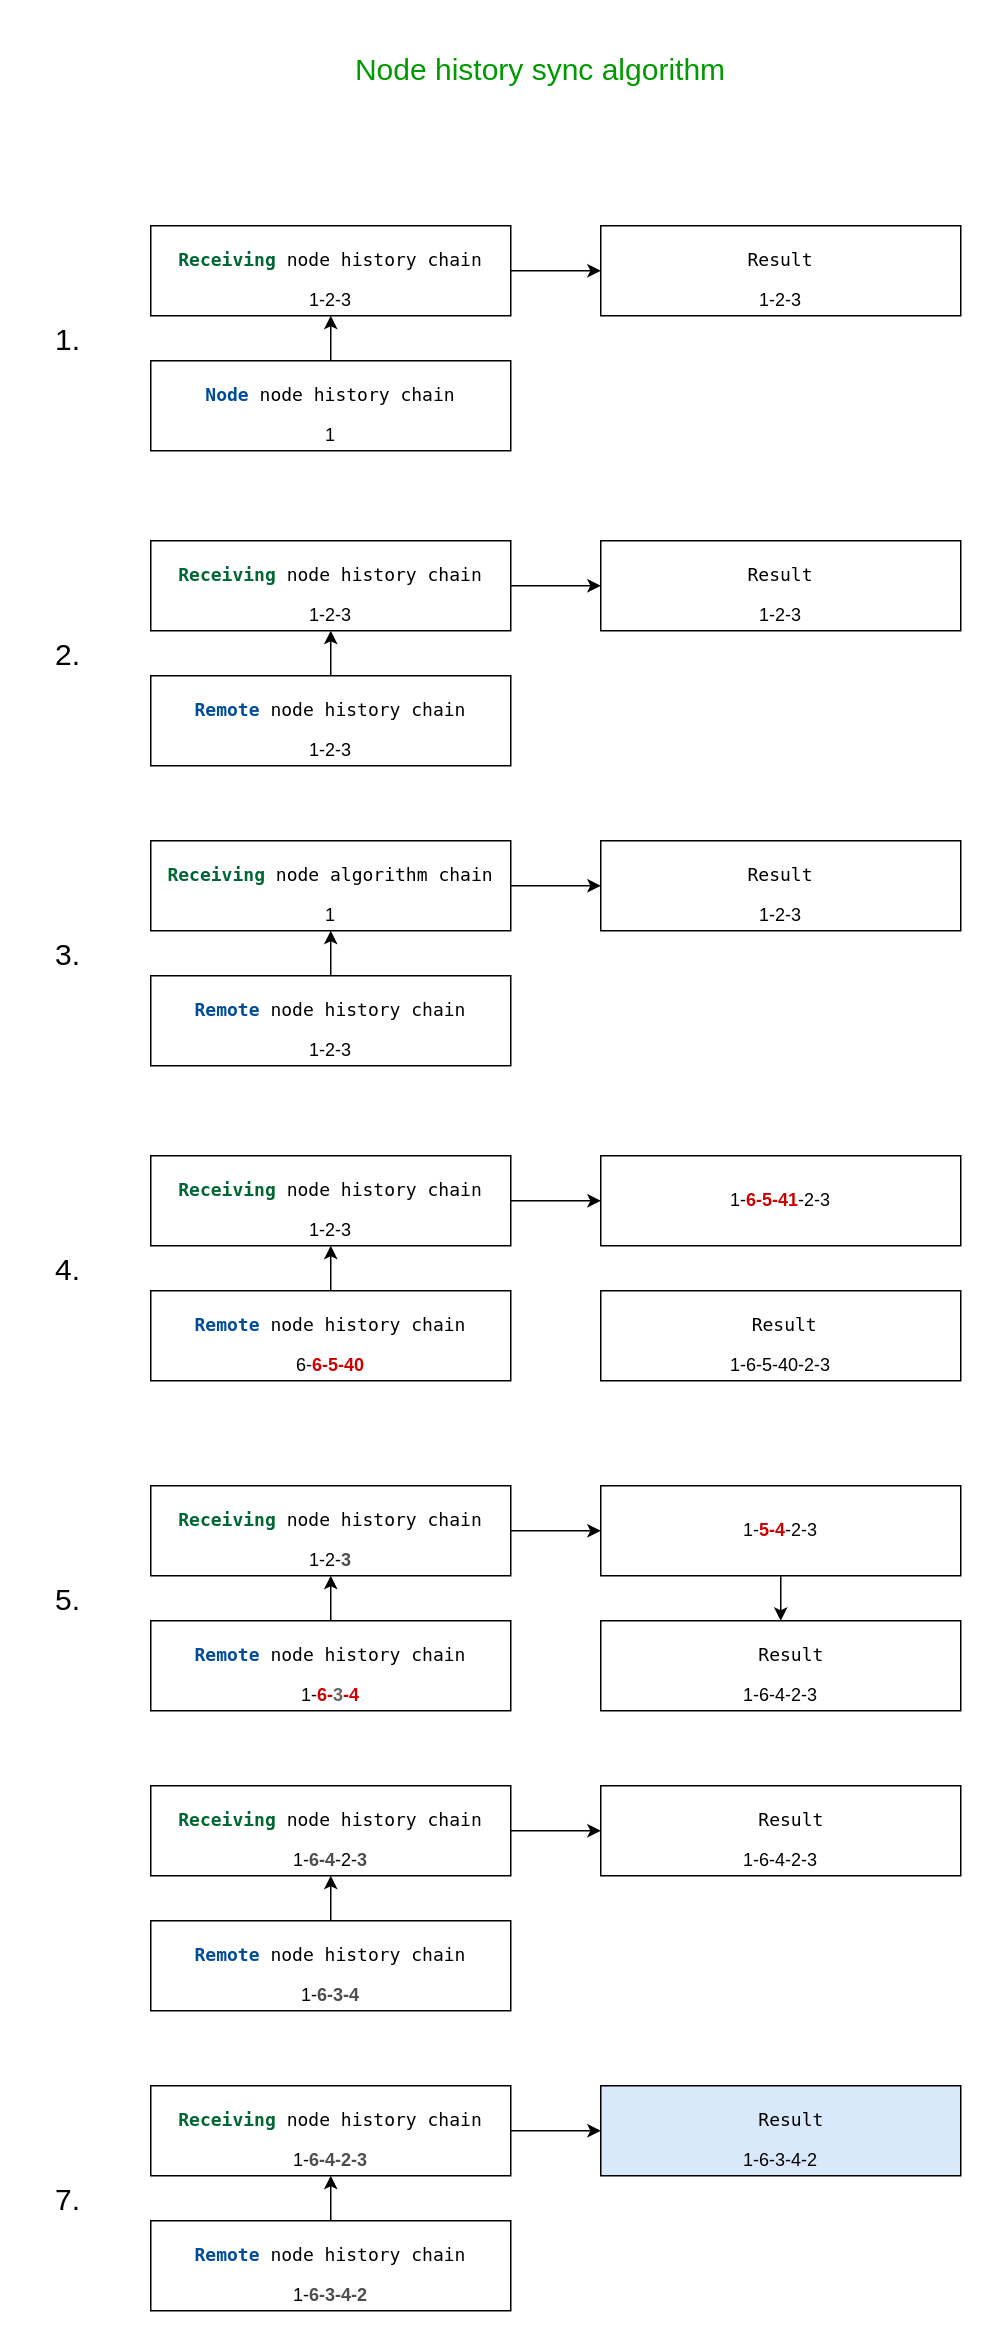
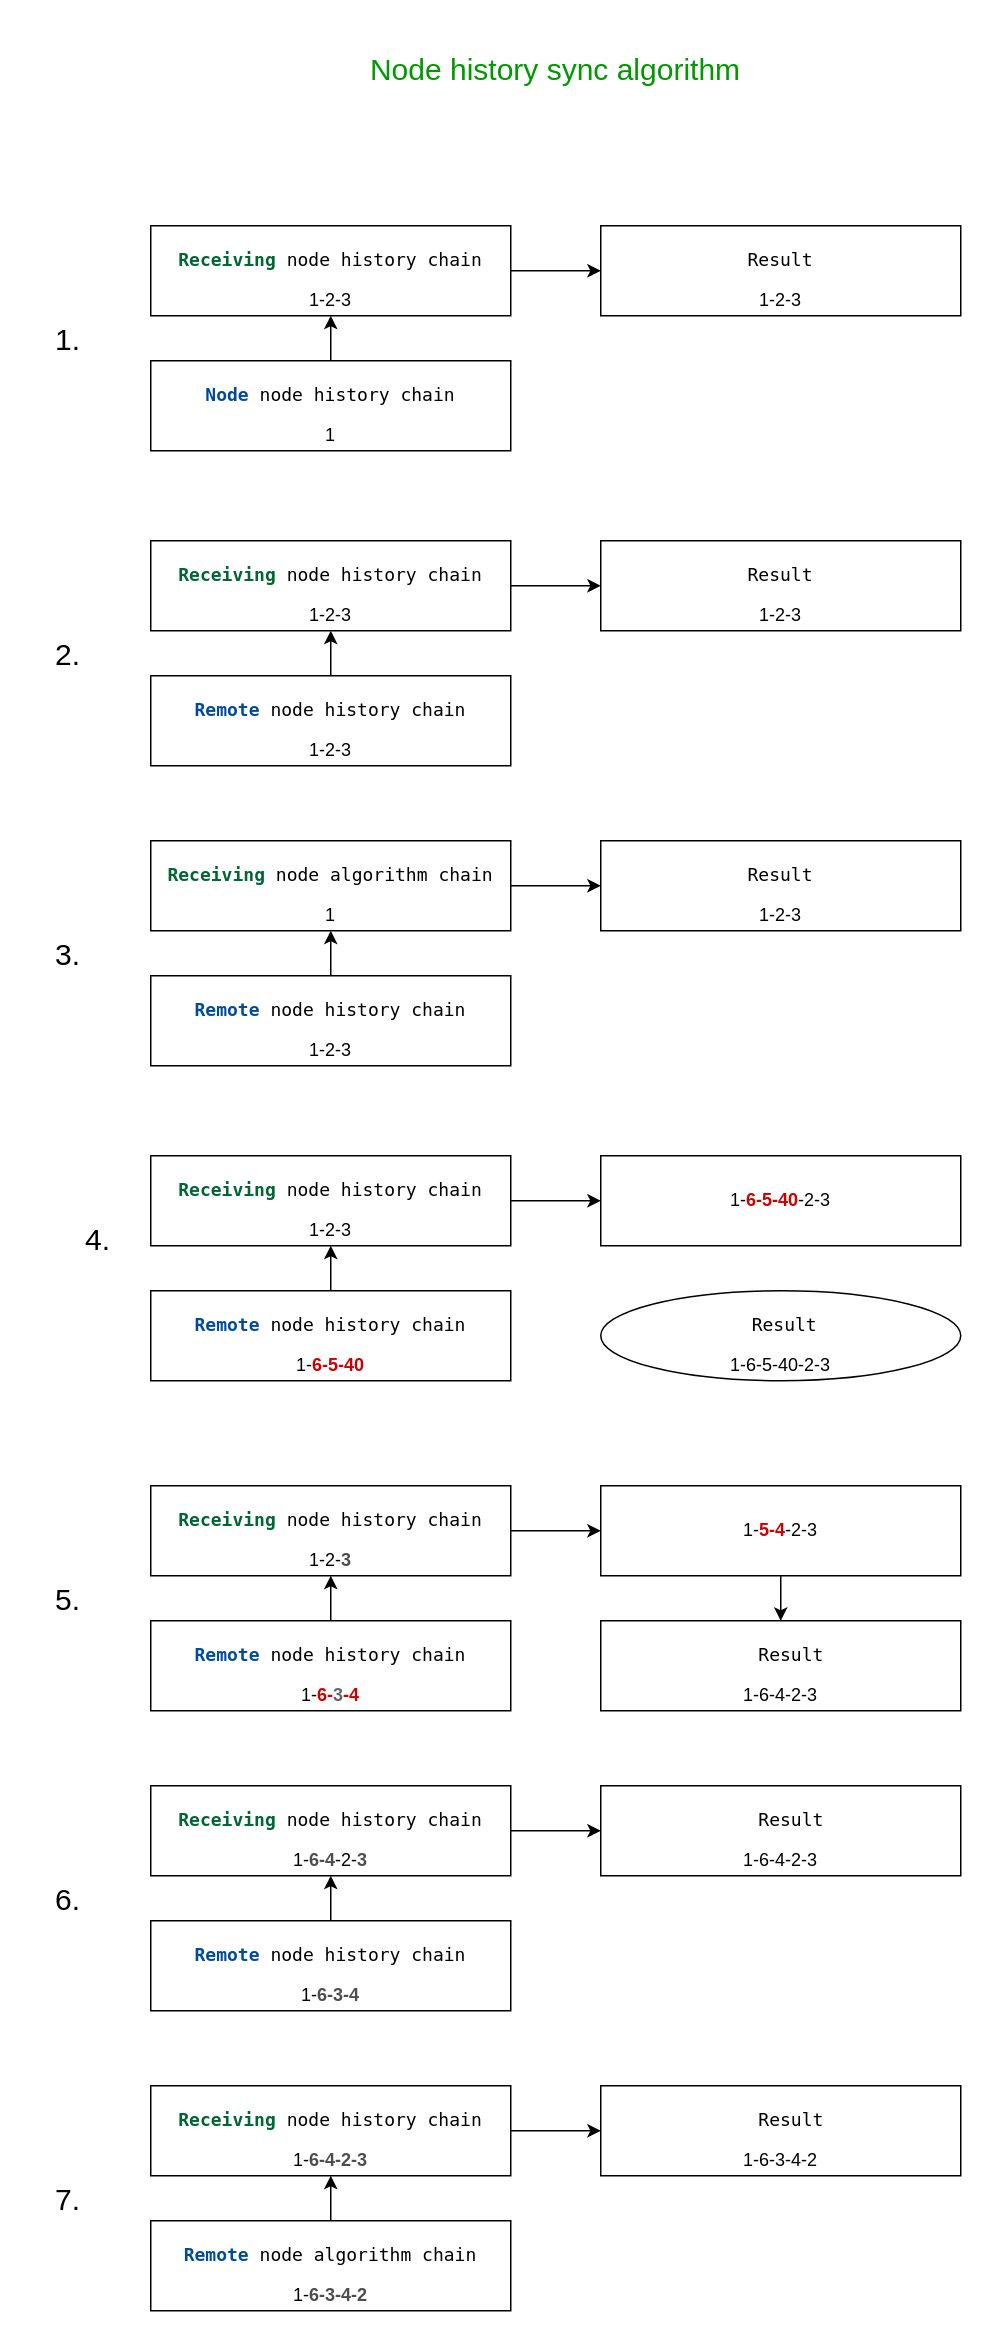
(541, 68) -> (556, 68)
(781, 1201) -> (781, 1201)
(68, 1268) -> (98, 1238)
(331, 1336) -> (331, 1336)
(781, 1336) -> (781, 1336)
none -> (68, 1898)
(781, 2131) -> (781, 2131)
(331, 2266) -> (331, 2266)
